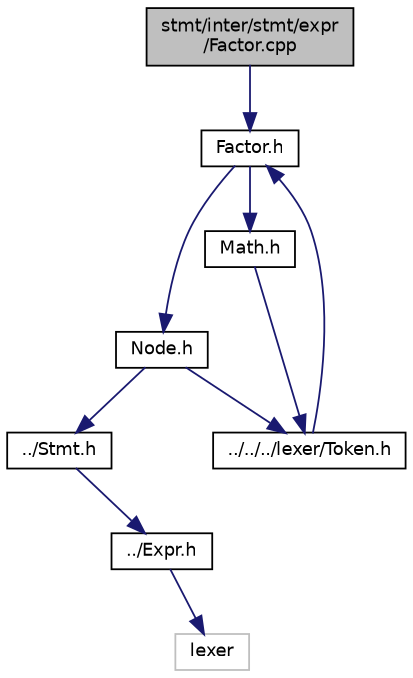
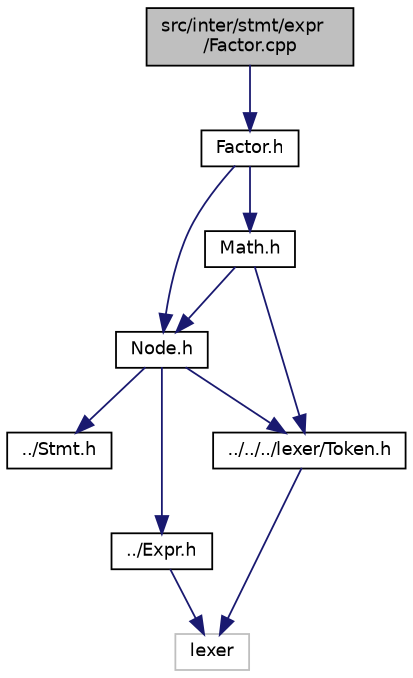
(250, 37) -> (250, 37)
none -> (212, 293)
(323, 301) -> (265, 543)
(104, 494) -> (162, 442)
